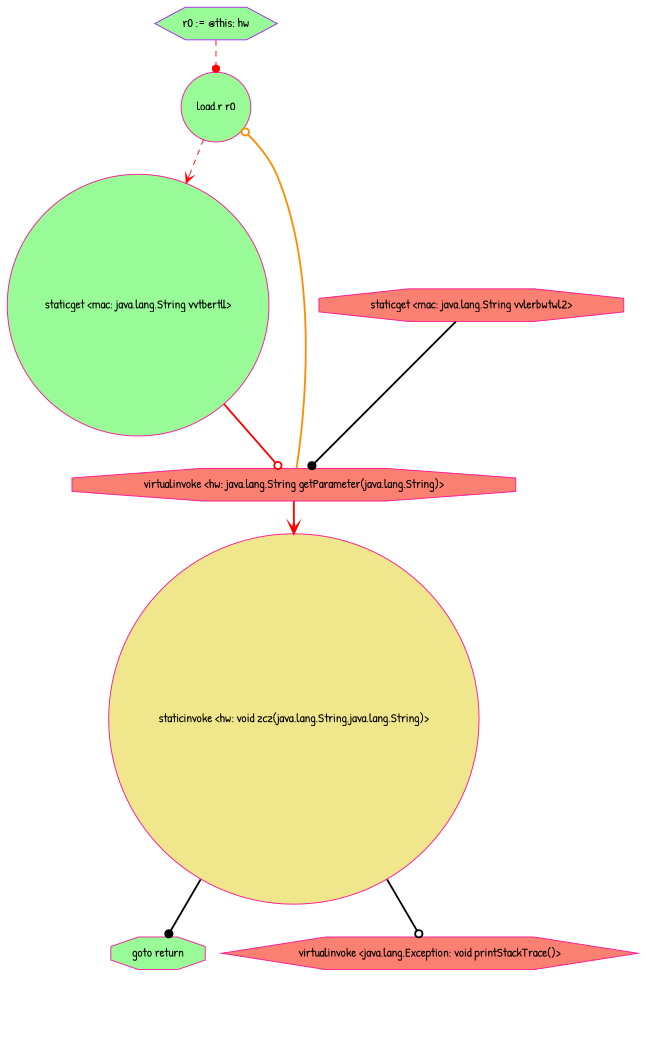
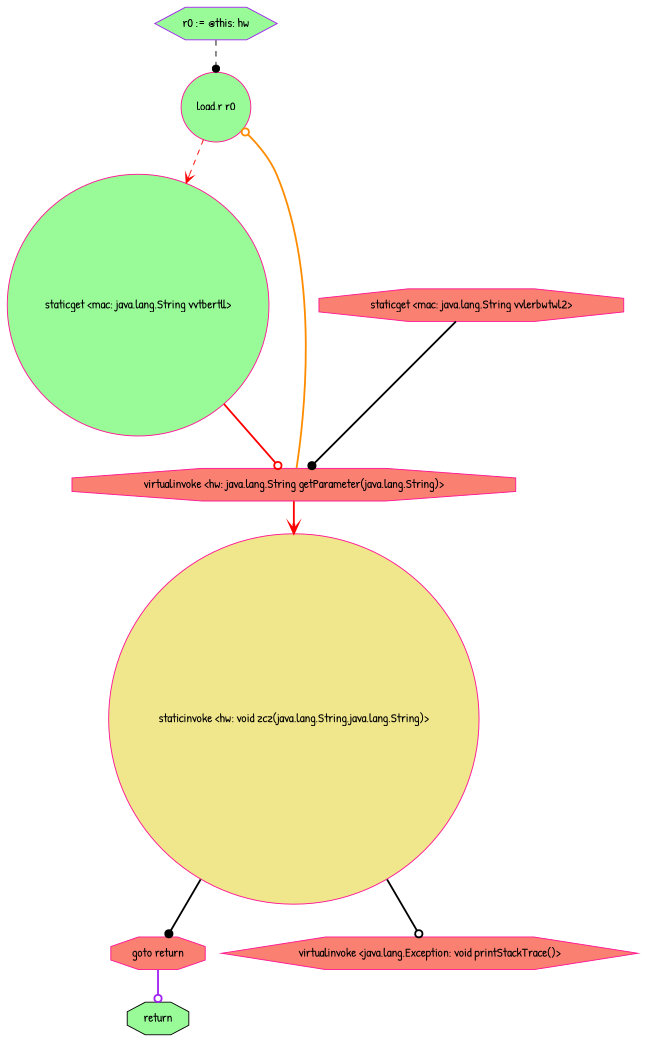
(216, 53) -> (216, 53)
(158, 953) -> (158, 953)
none -> (158, 1018)
